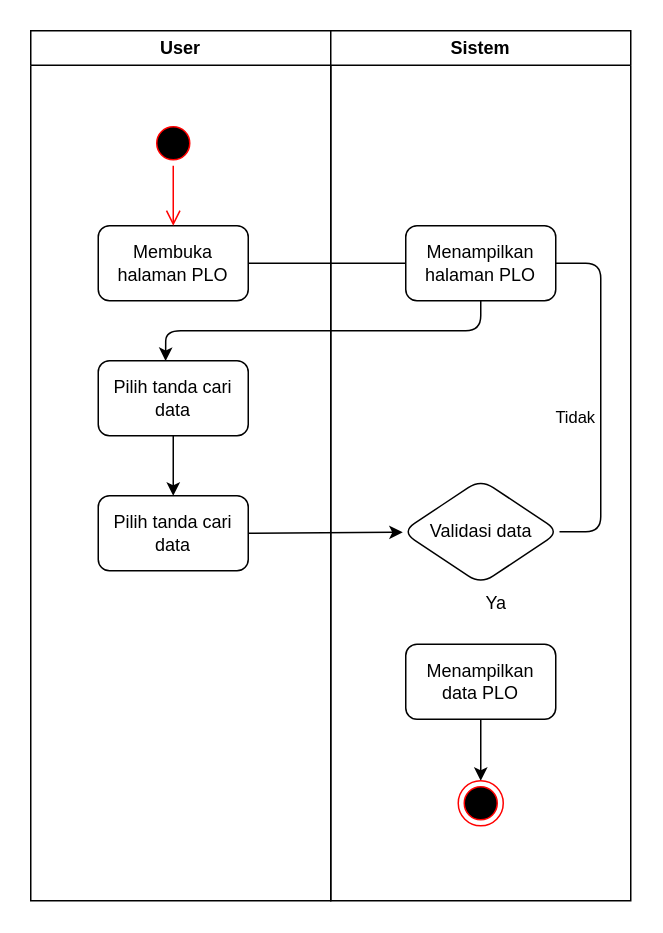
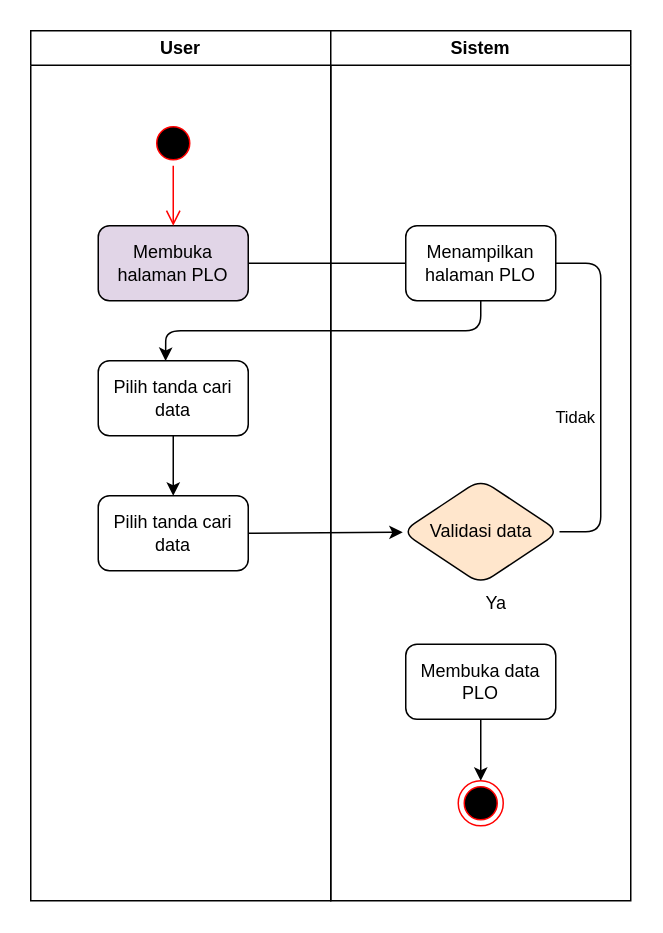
(173, 263) -> (173, 263)
(481, 532) -> (481, 532)
(481, 682) -> (481, 682)
